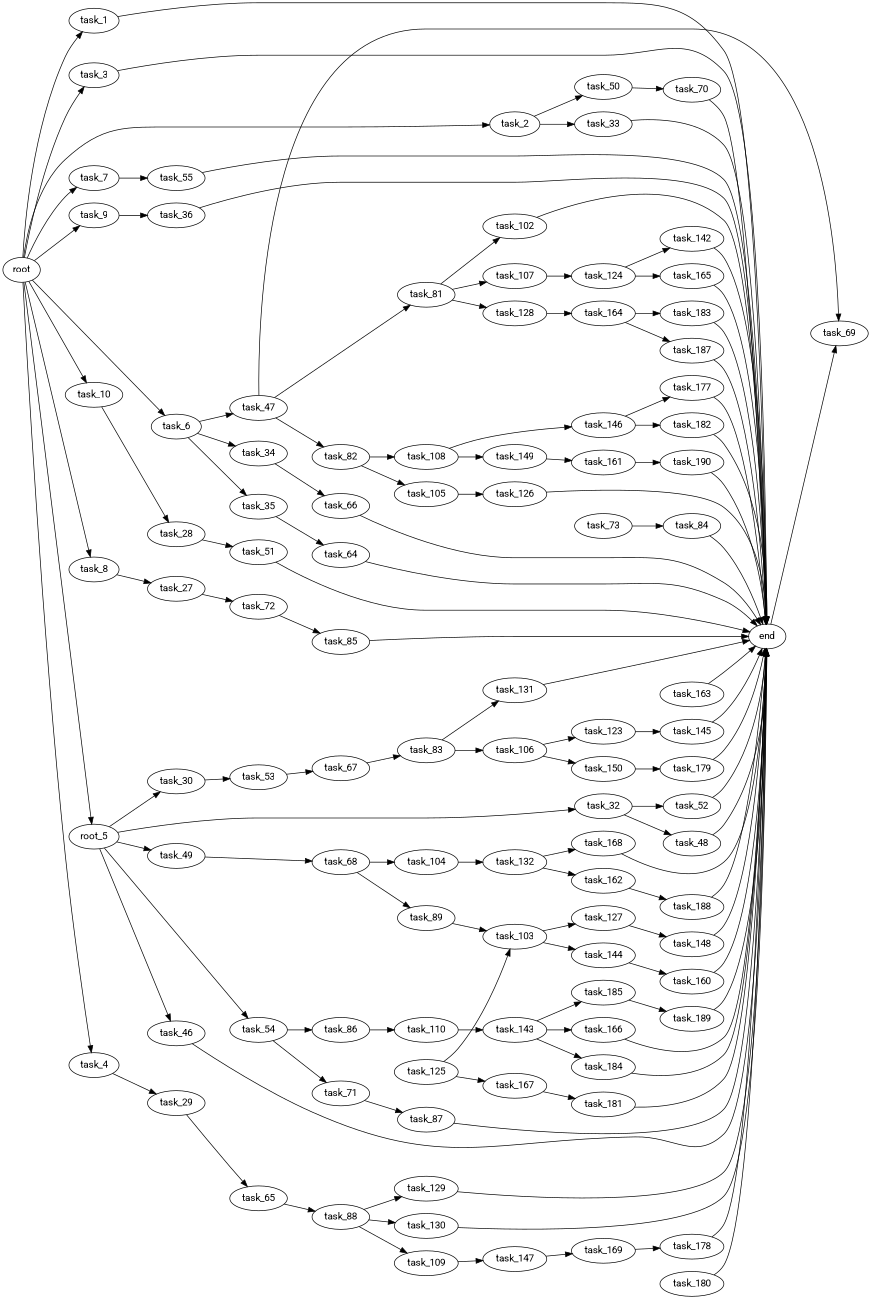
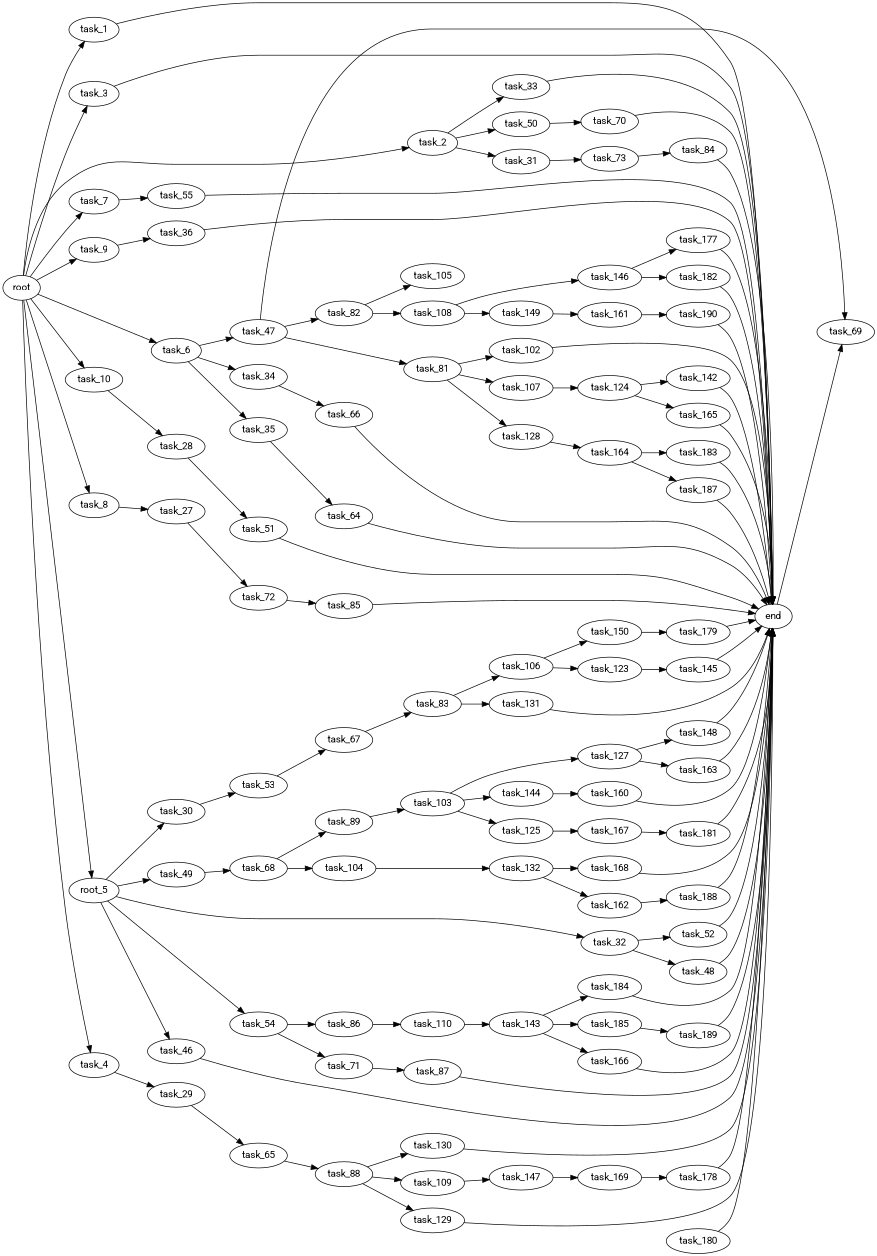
none -> (521, 162)
(515, 494) -> none
none -> (650, 763)
(482, 1013) -> (474, 816)
